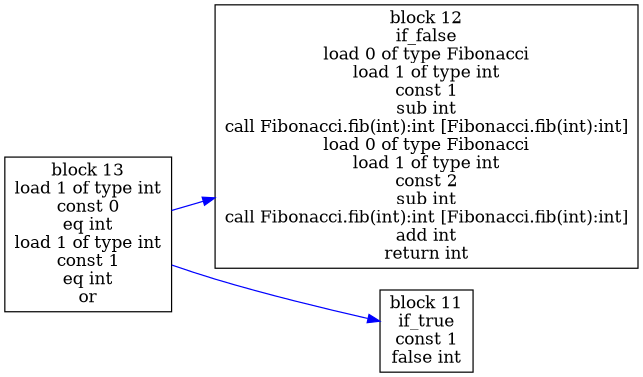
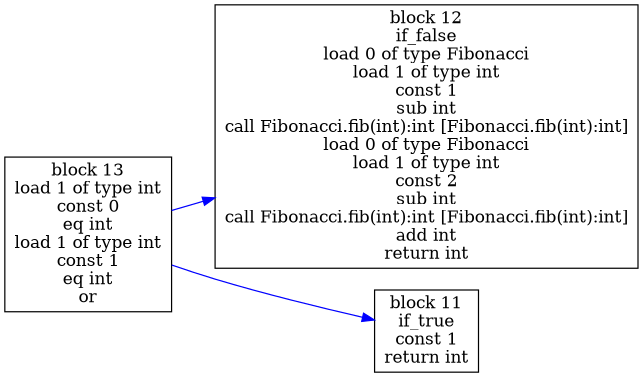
(427, 331) -> (427, 331)
